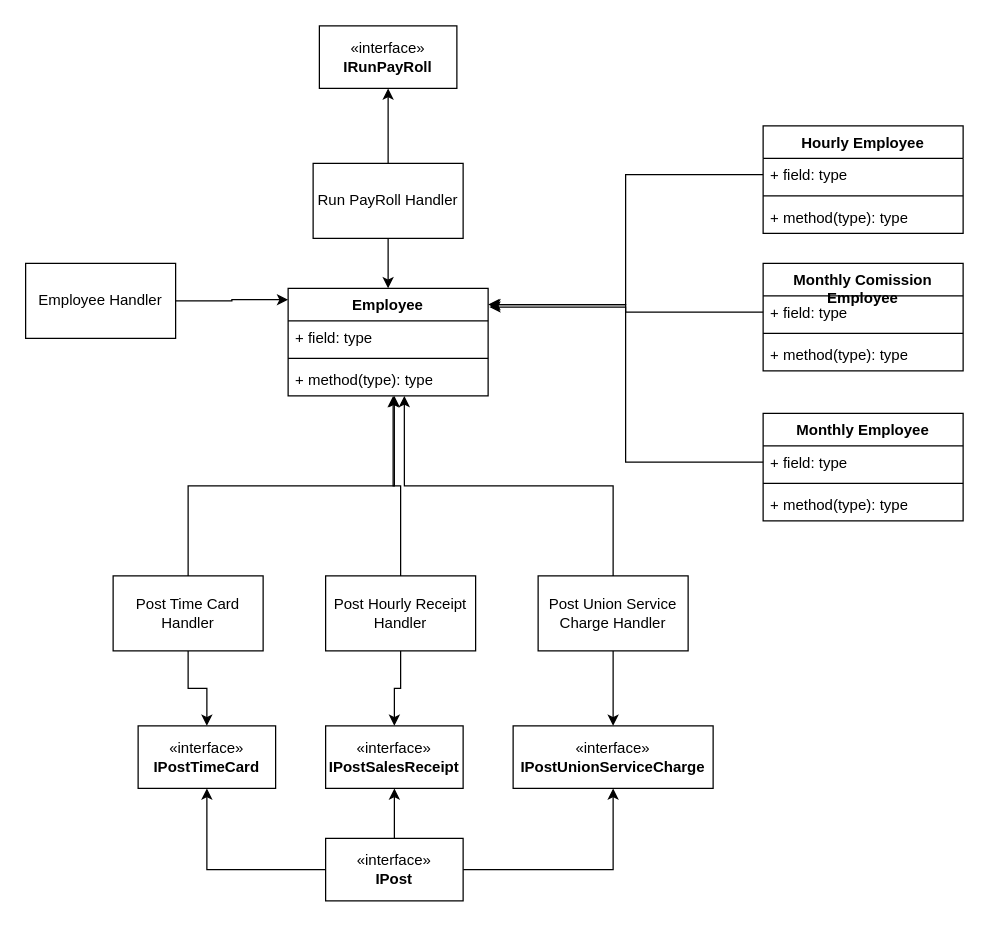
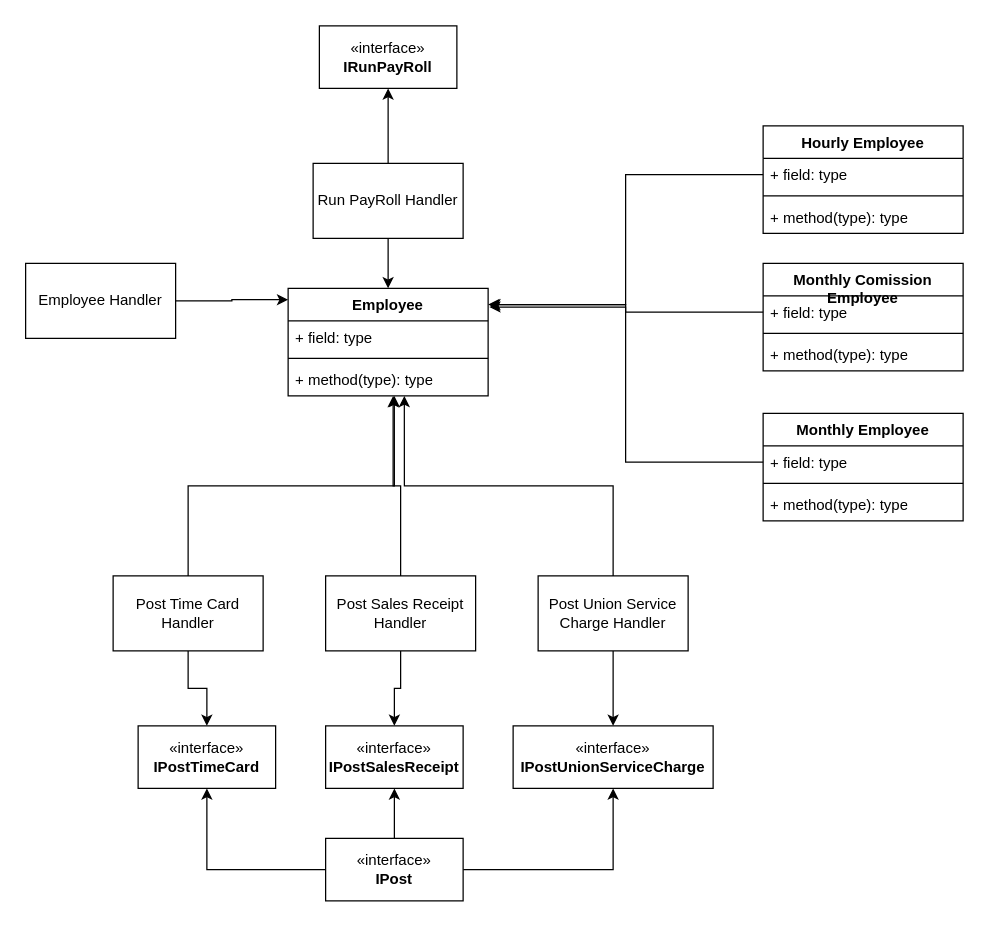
(401, 613) -> (401, 613)
